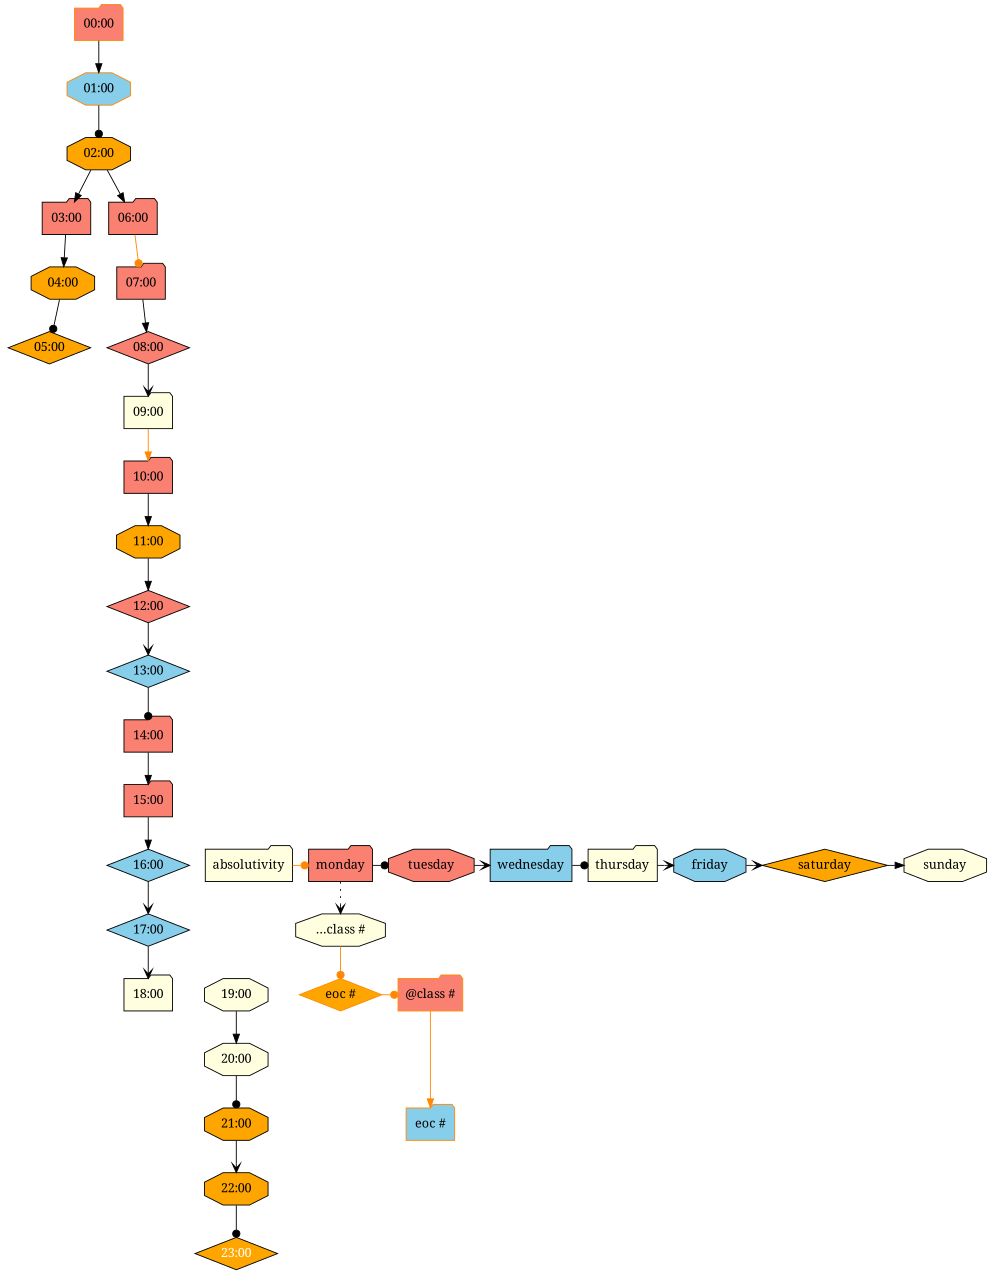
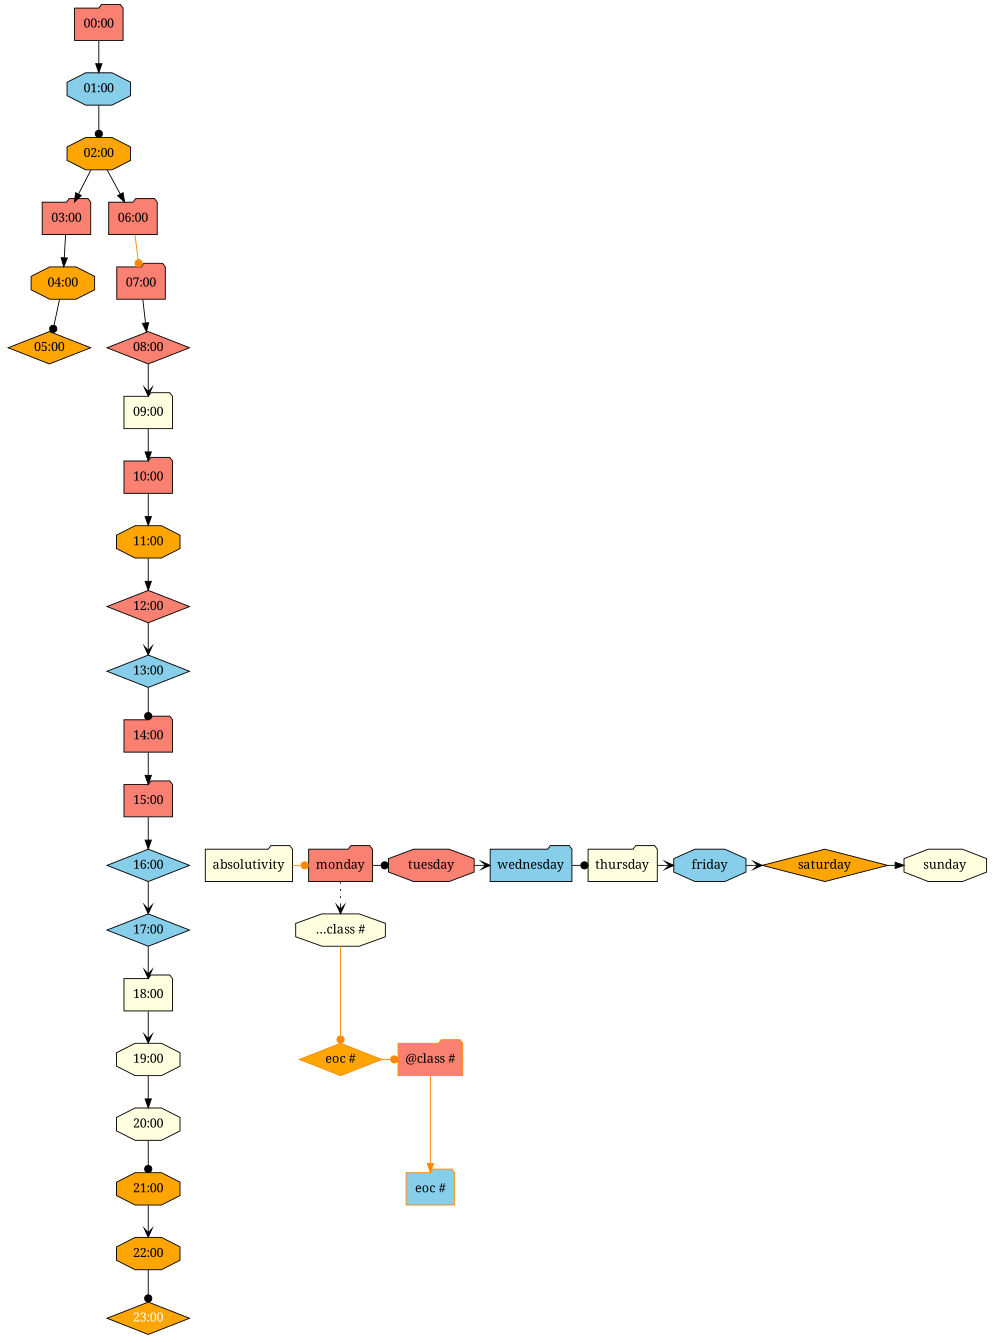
(99, 24) -> (99, 24)
(99, 89) -> (99, 89)
(148, 440) -> (148, 440)
none -> (148, 1023)
